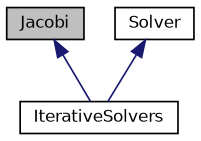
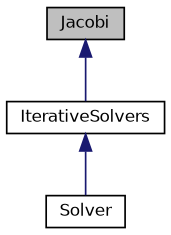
(122, 78) -> (86, 173)
